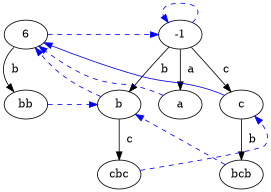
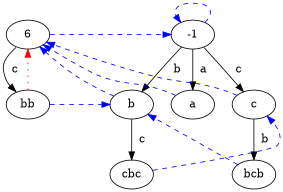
(15, 70) -> (15, 70)
none -> (28, 74)
(137, 75) -> (145, 74)
